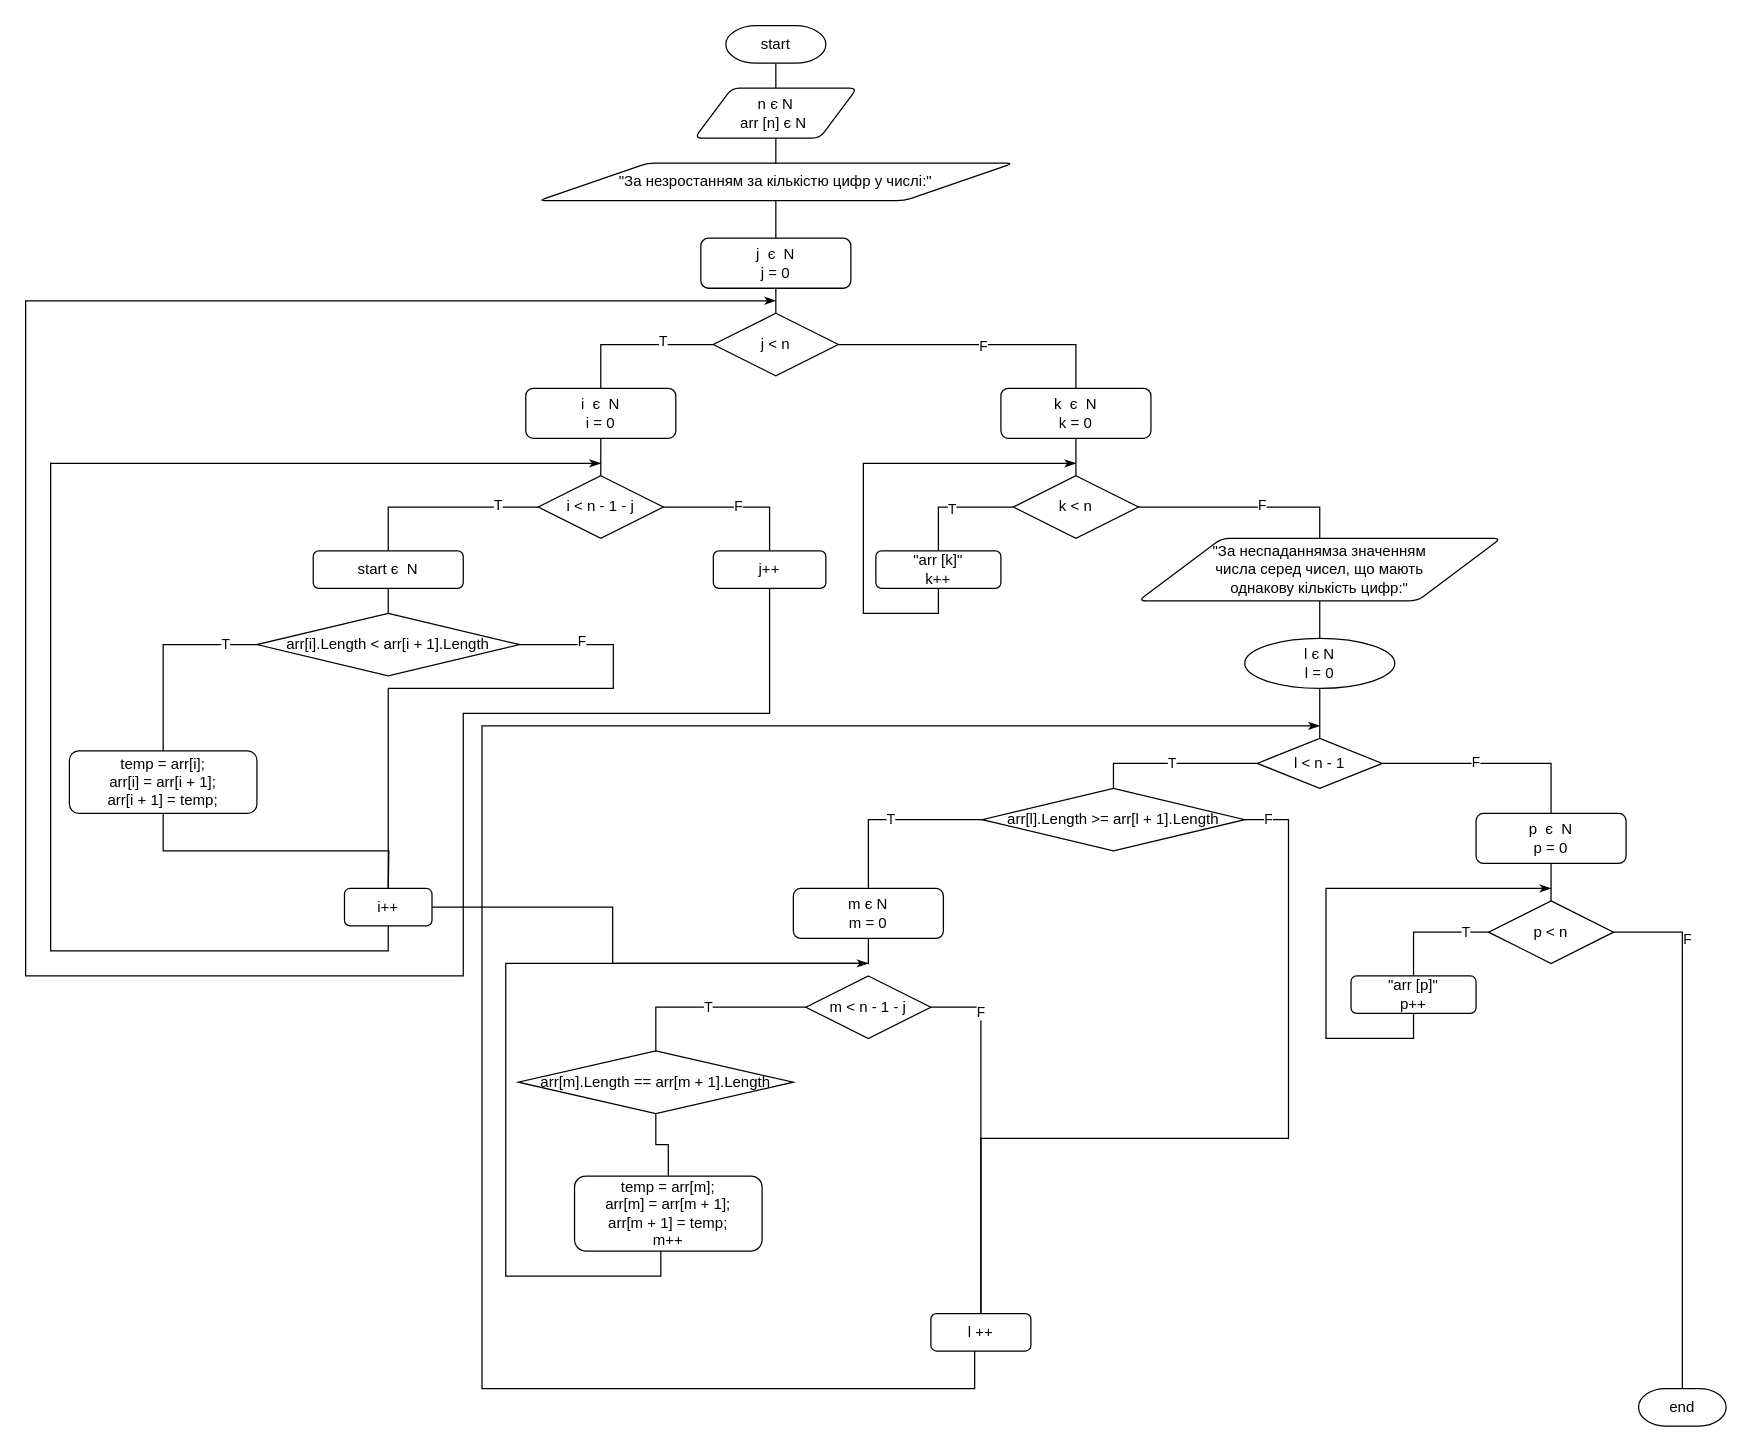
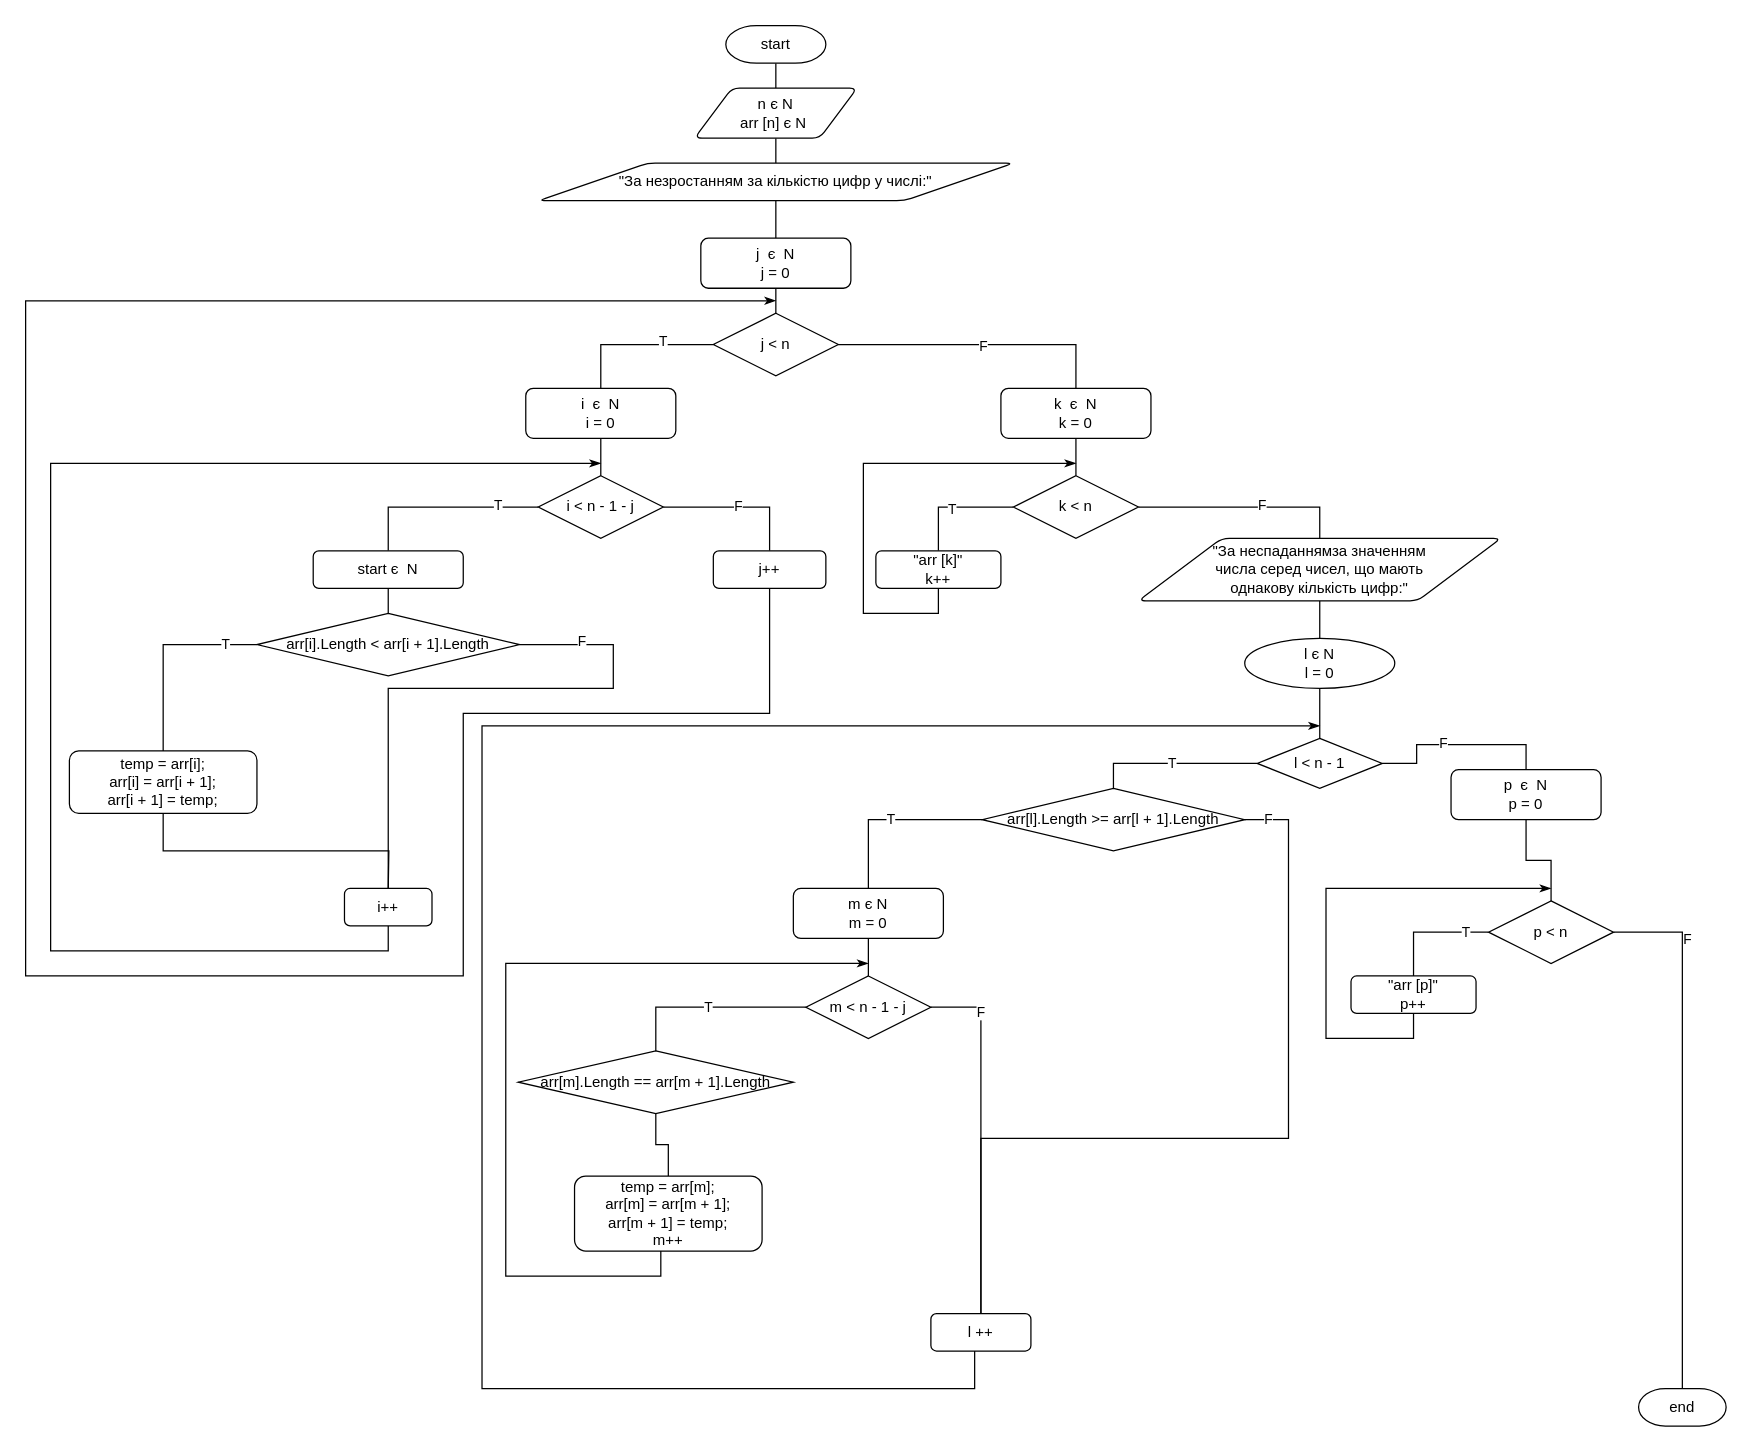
(1551, 838) -> (1526, 794)
(549, 907) -> (868, 969)
